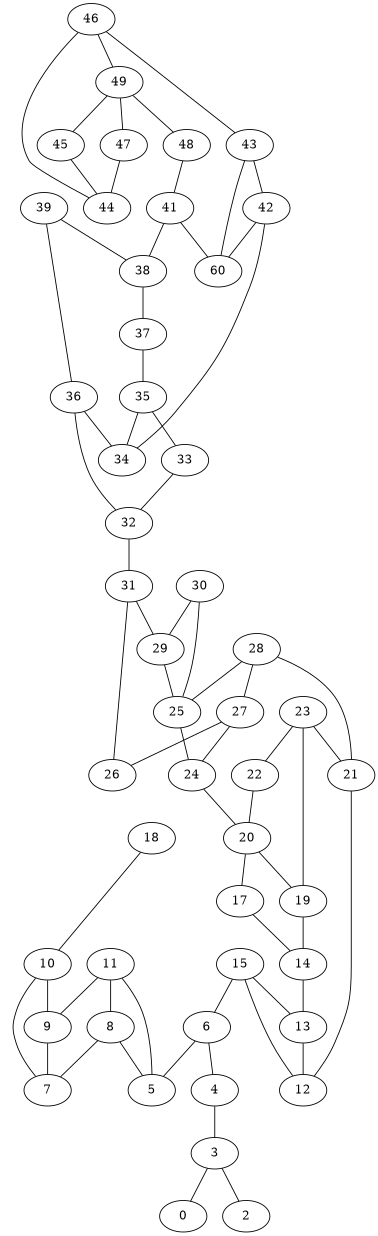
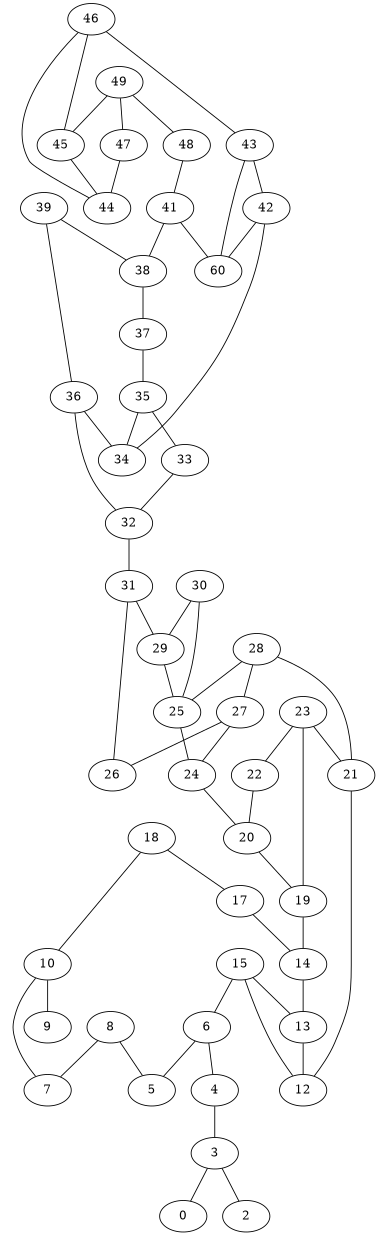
(105, 51) -> (76, 82)
(244, 870) -> (196, 870)
(111, 964) -> none
(48, 1059) -> none
